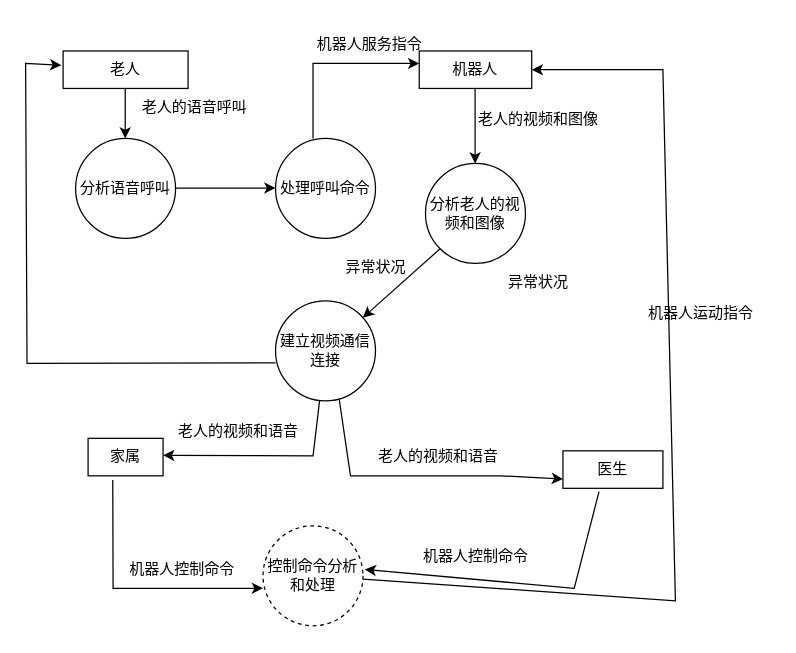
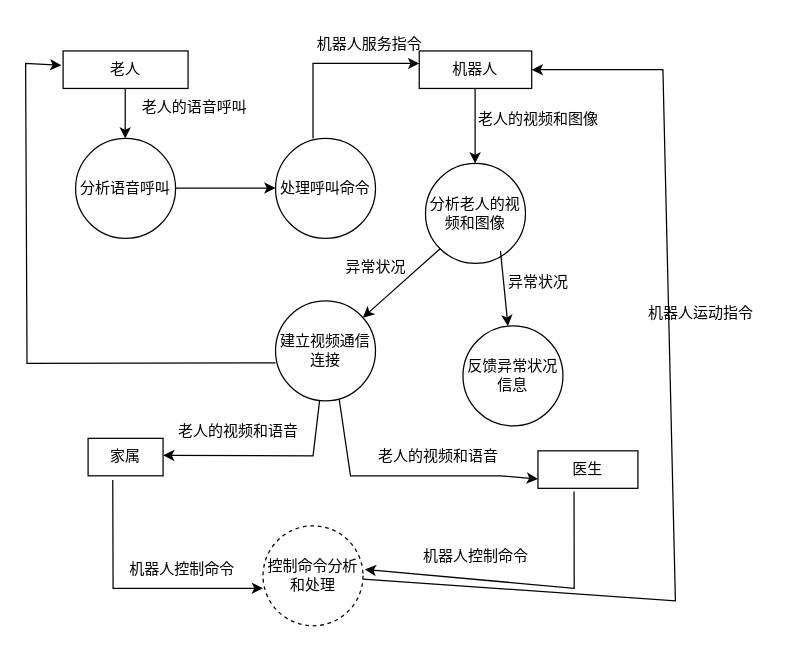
none -> (504, 284)
none -> (513, 376)
(613, 469) -> (588, 469)
